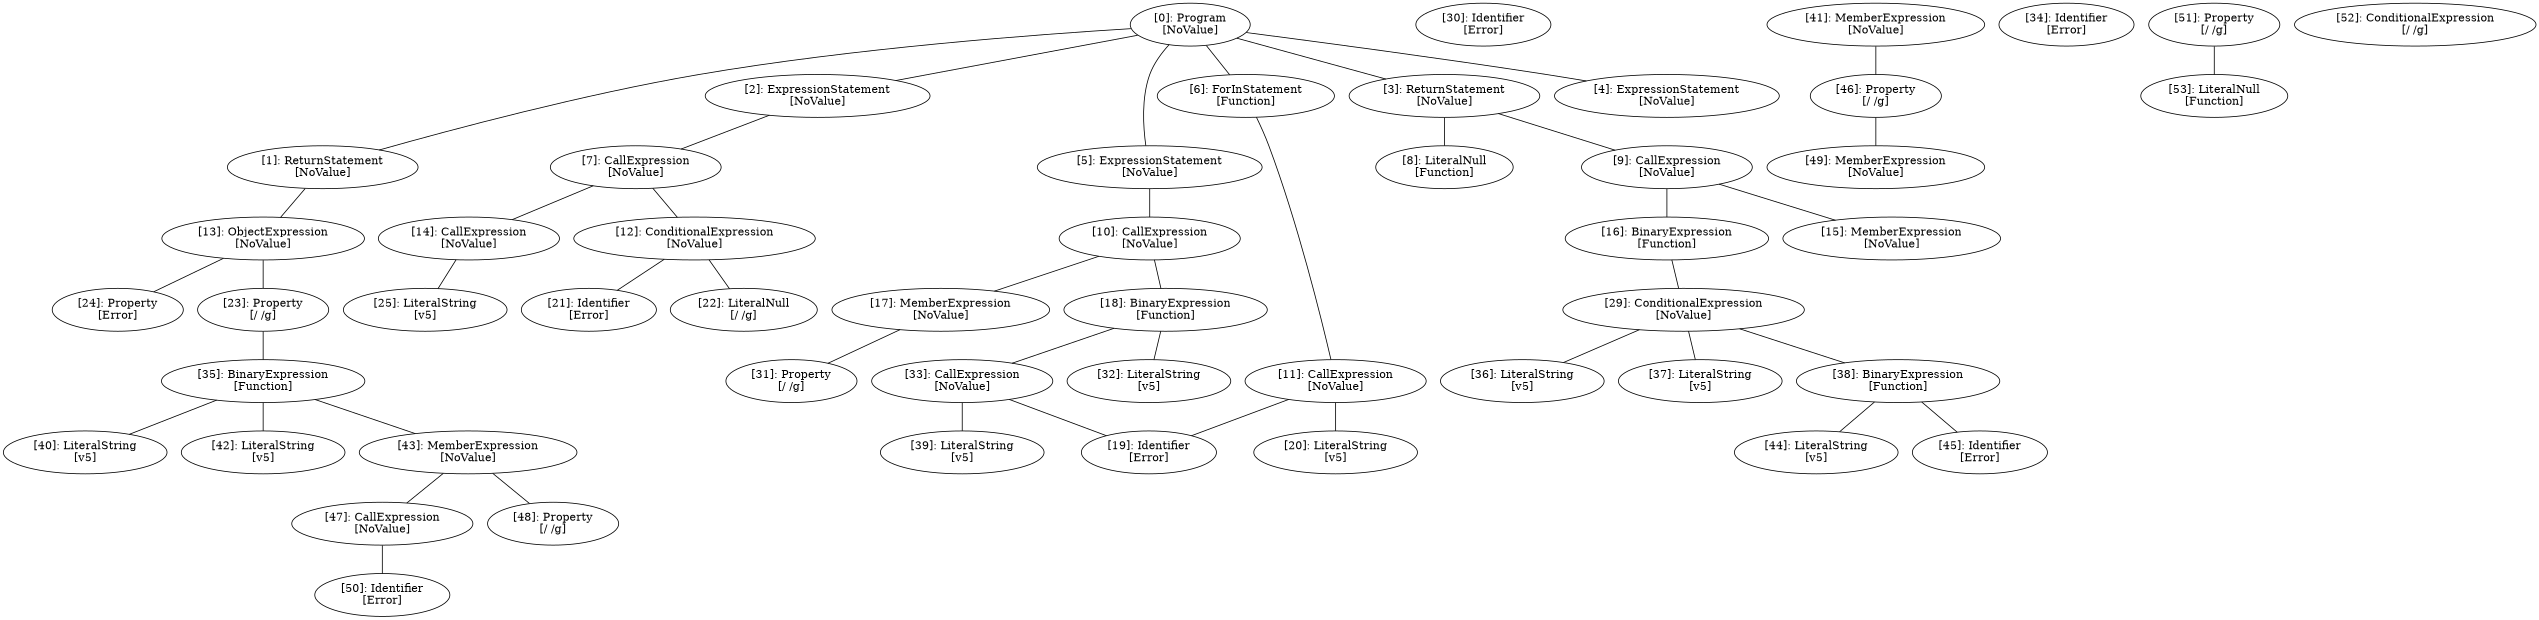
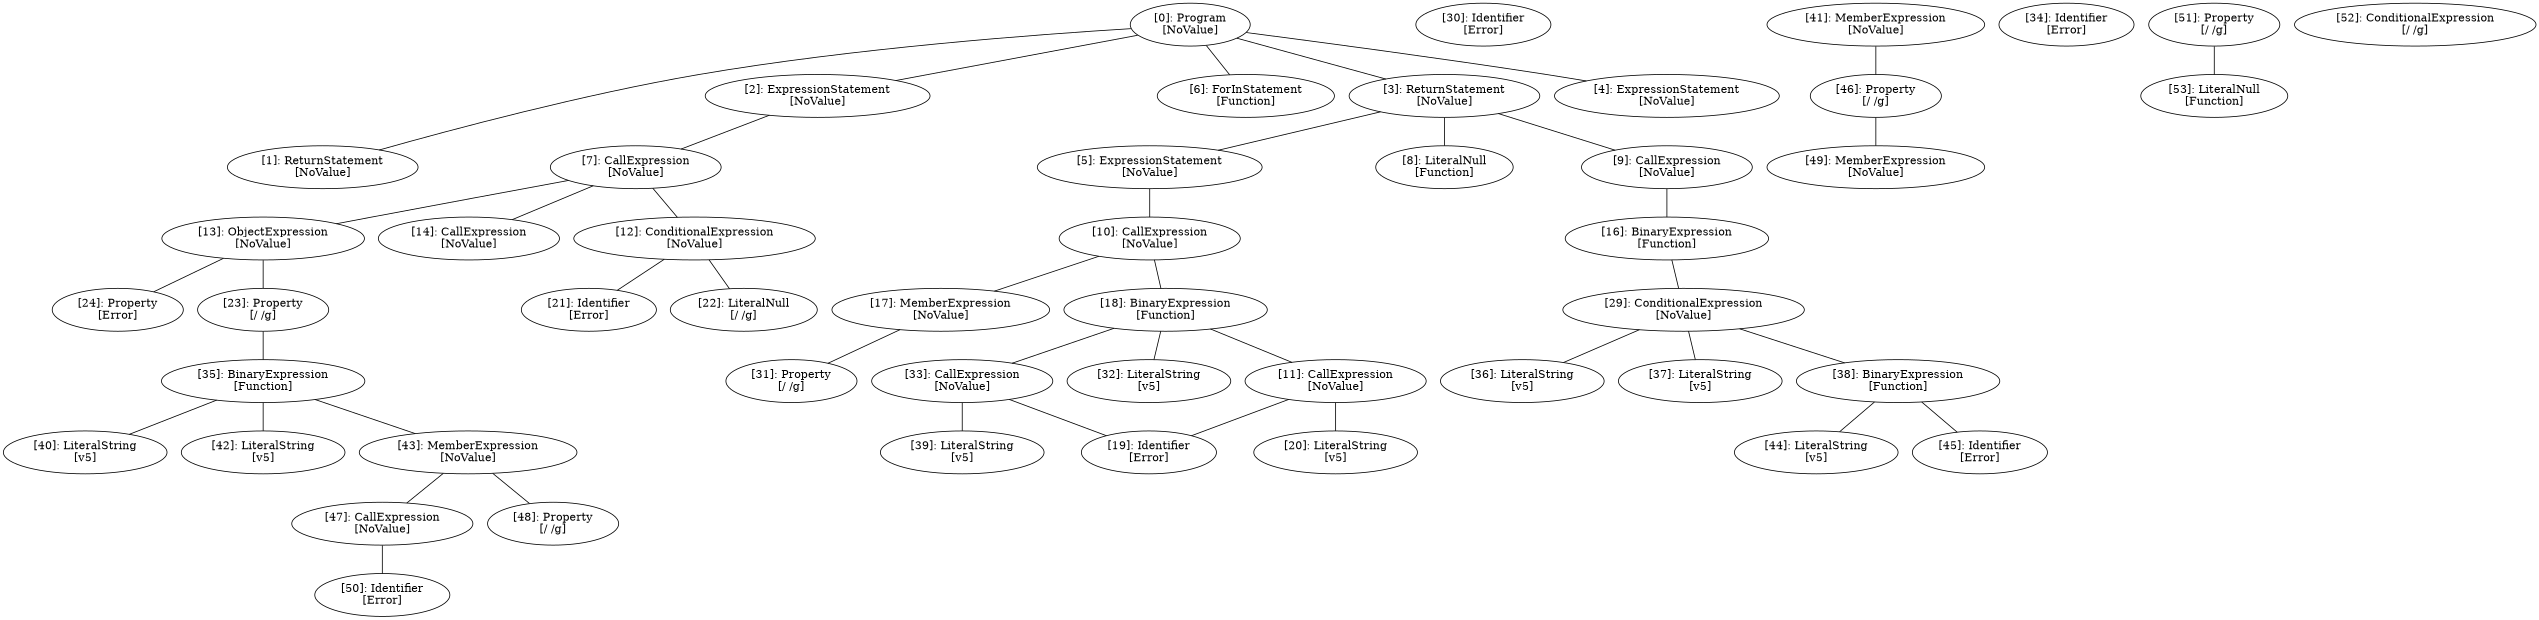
(1145, 92) -> (1299, 131)
(293, 203) -> (452, 202)
(1299, 237) -> (1251, 346)
(1892, 239) -> none
(425, 310) -> none
